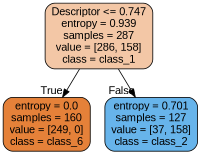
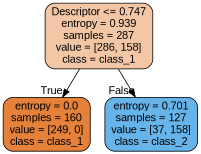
(47, 124) -> (47, 124)
